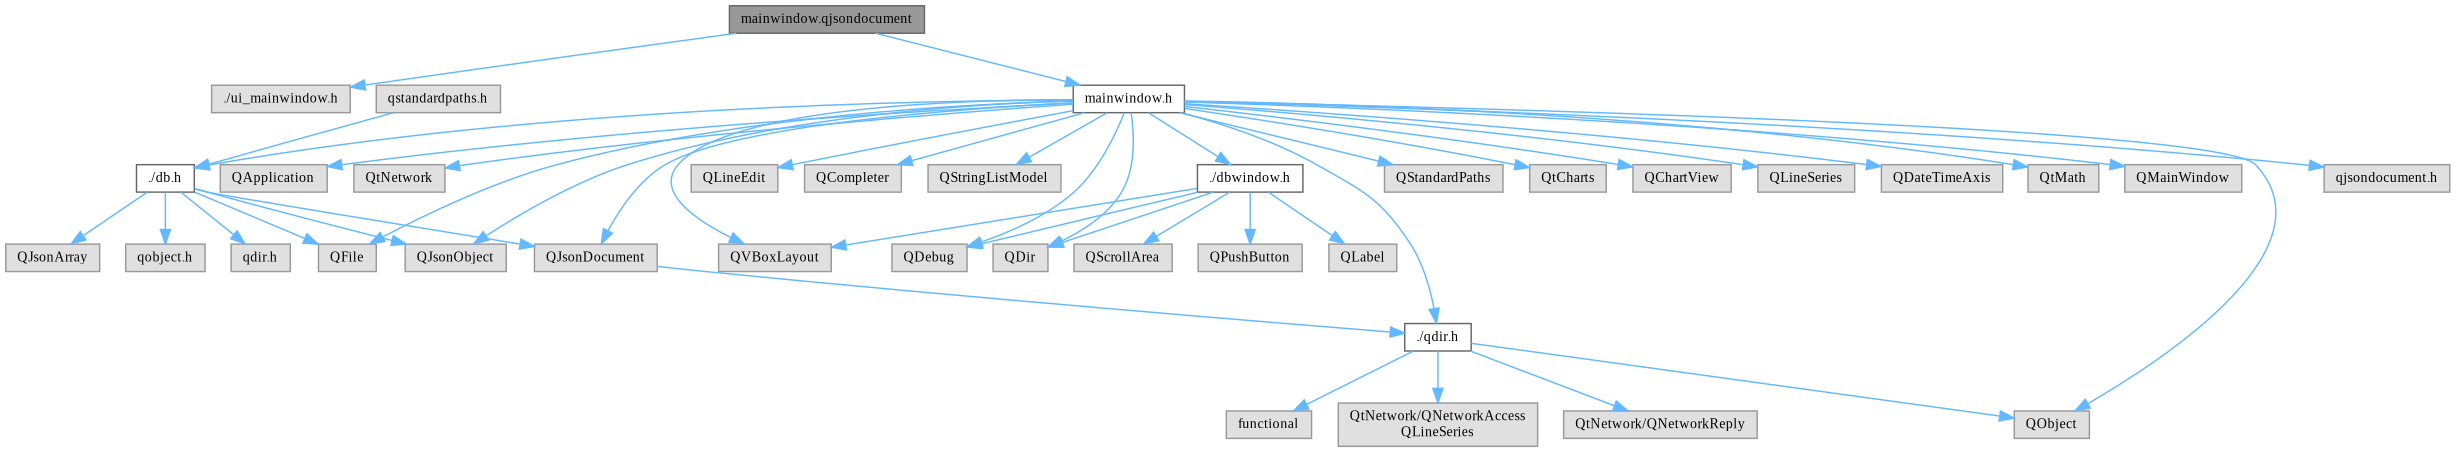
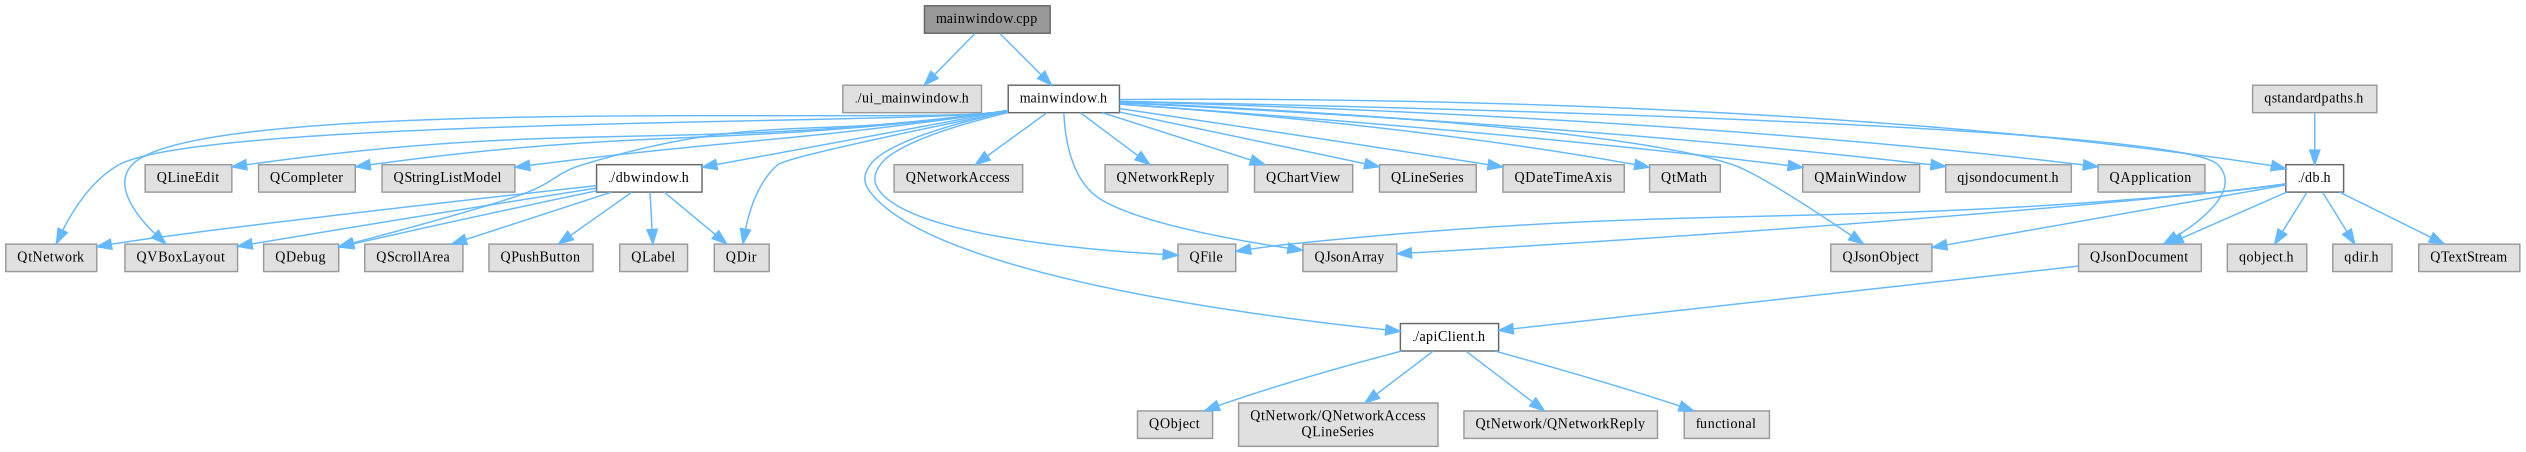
(827, 20) -> (987, 20)
(1886, 125) -> (1145, 218)
(1444, 178) -> (958, 178)
(1568, 178) -> (1166, 178)
none -> (354, 213)
none -> (2469, 258)
(1438, 337) -> (1450, 337)
